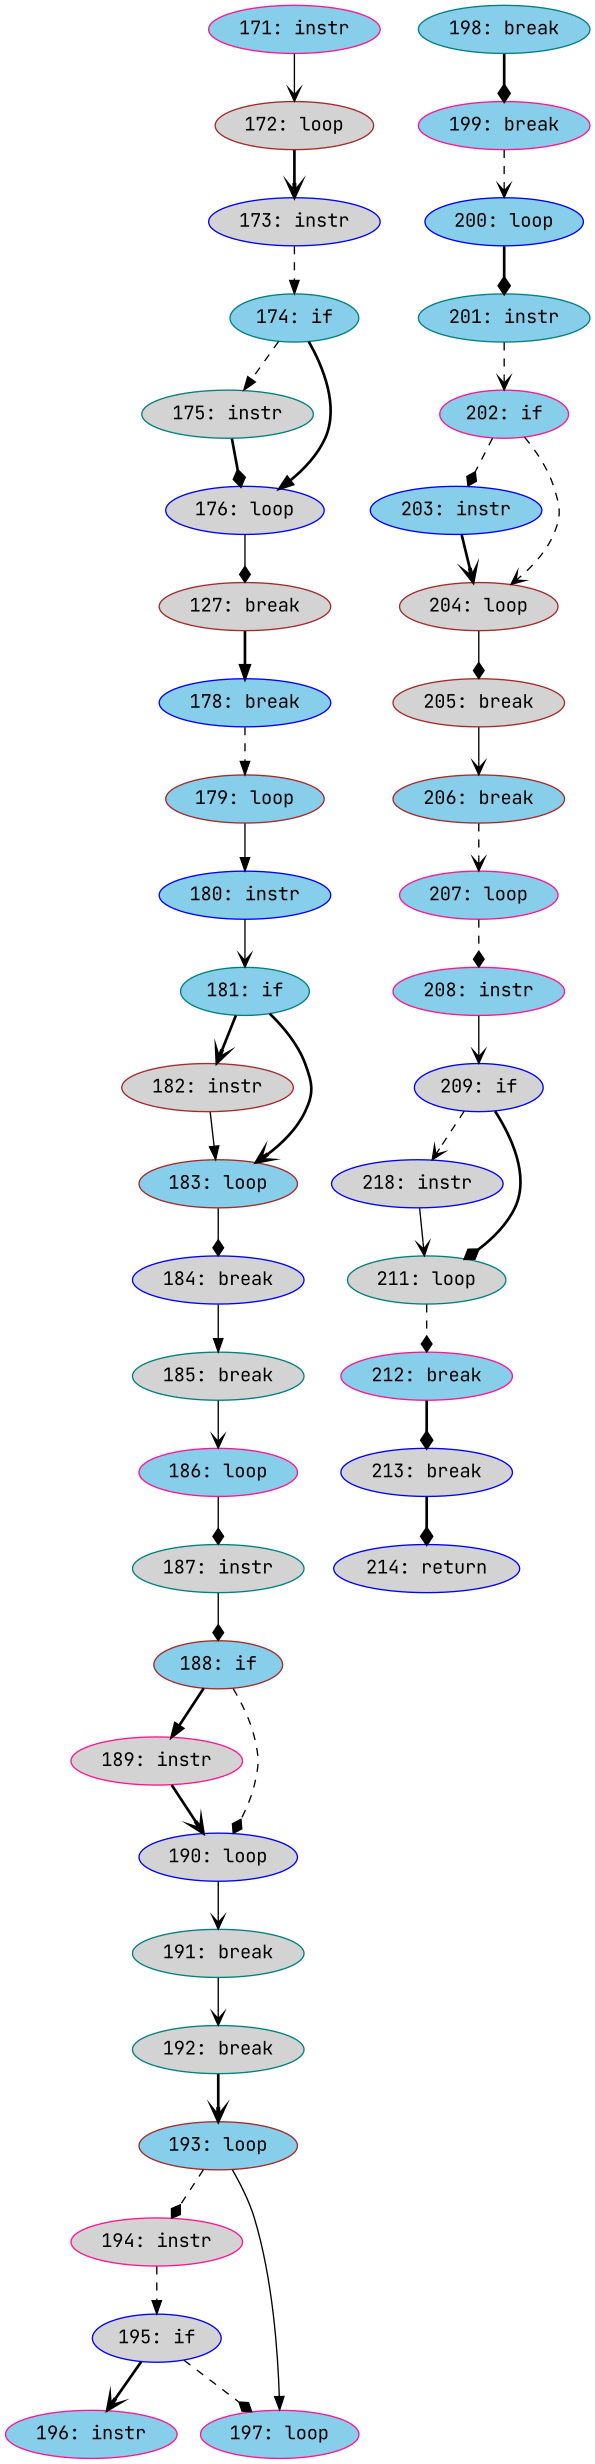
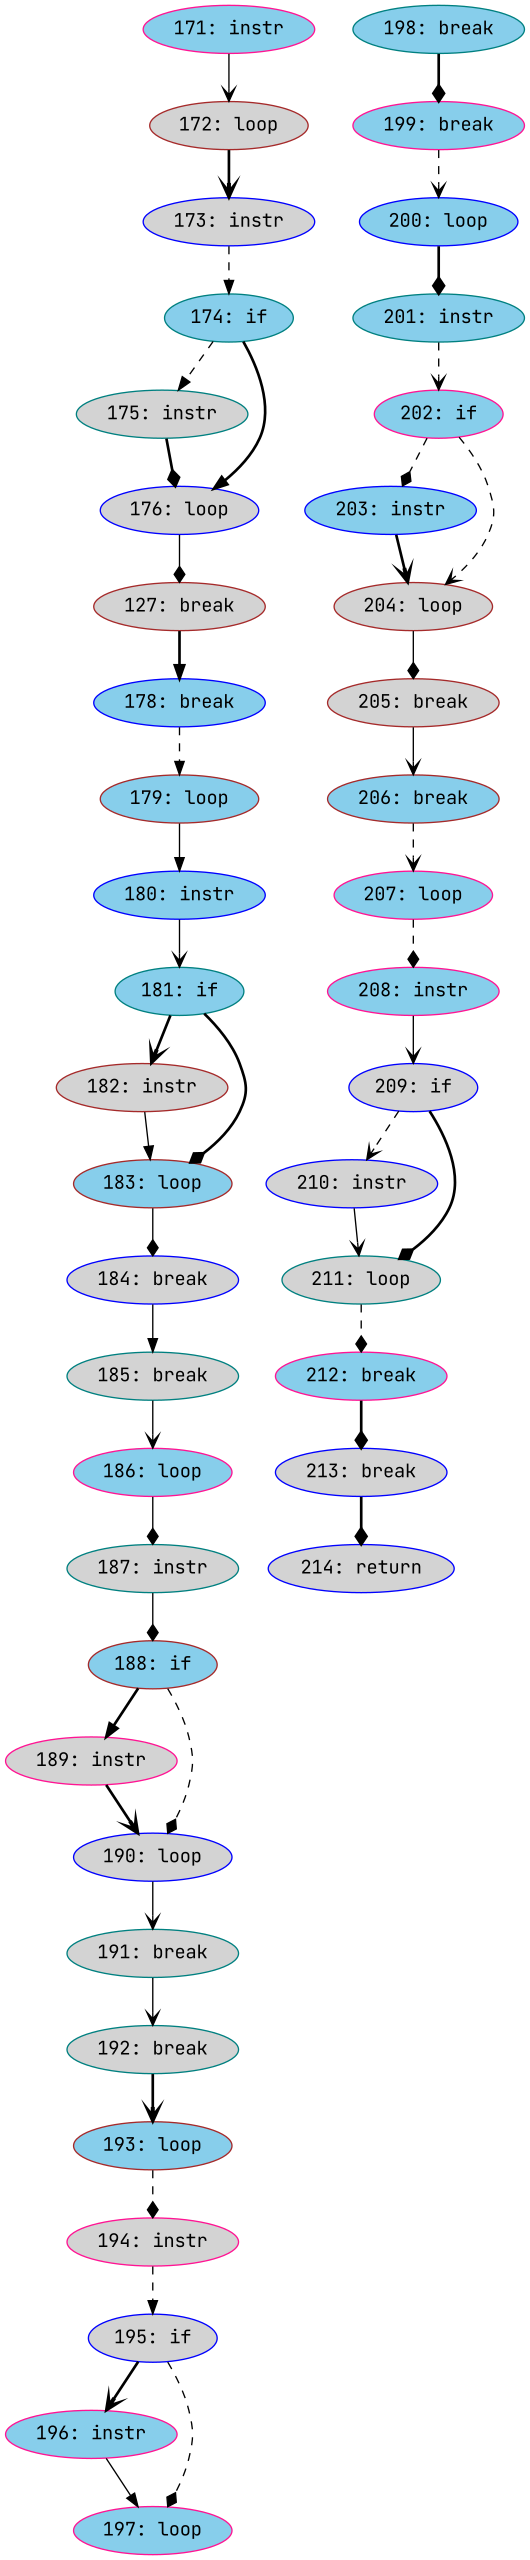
(311, 1086) -> (245, 1085)
(417, 1184) -> (352, 1184)
(268, 2280) -> (118, 2477)
